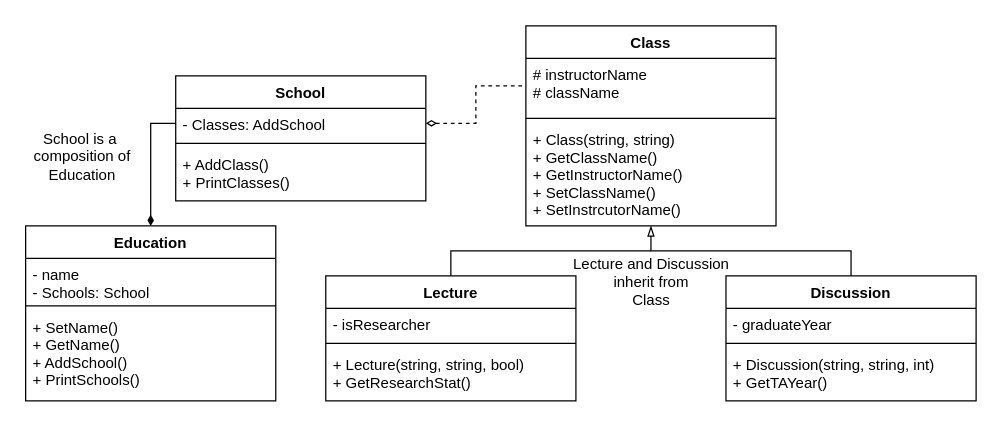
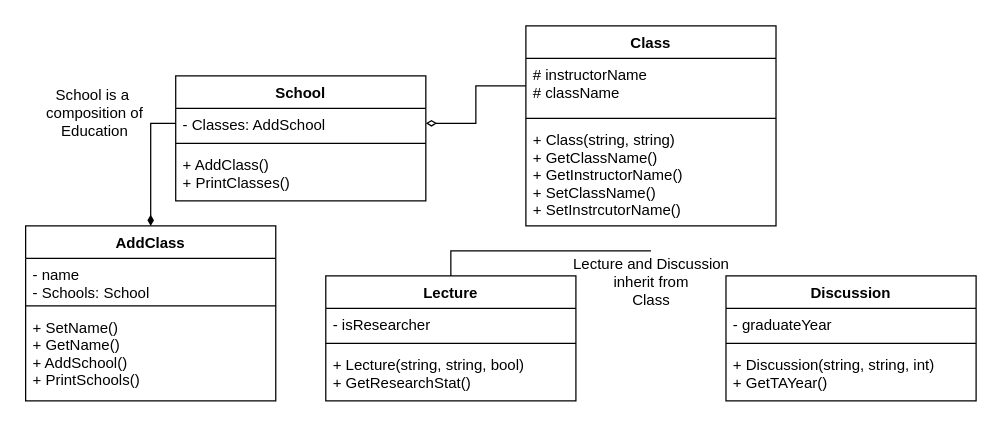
(476, 100) -> (476, 100)
(82, 157) -> (94, 113)
(150, 243) -> (150, 243)
(757, 251) -> none
